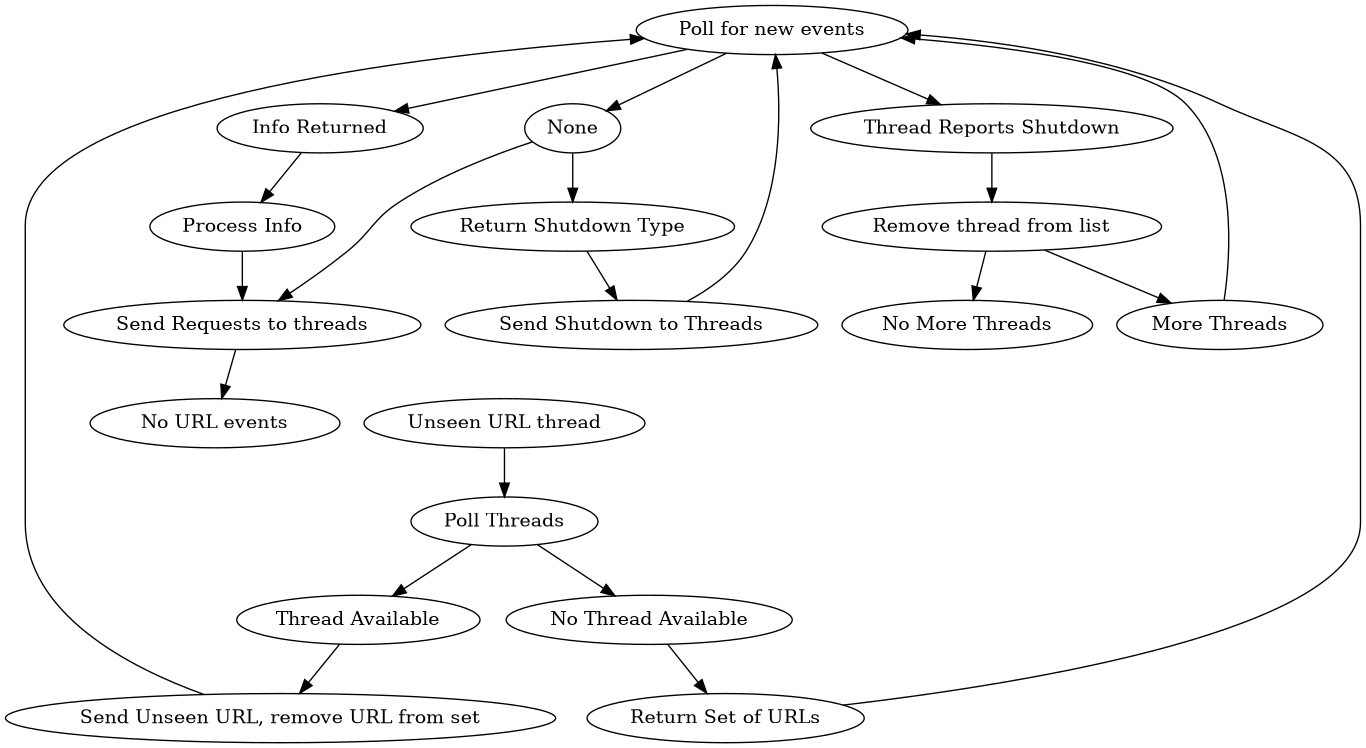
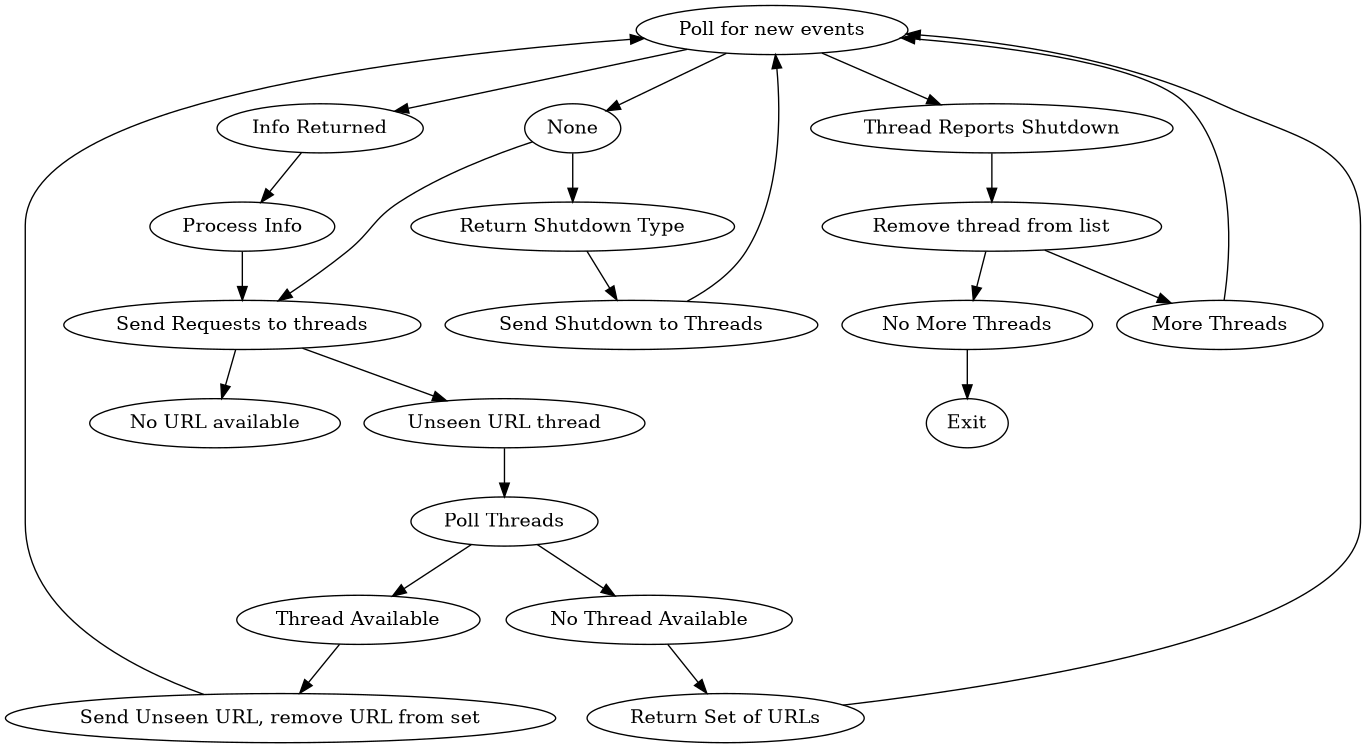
none -> (368, 372)
(215, 423) -> (215, 423)
none -> (967, 423)
